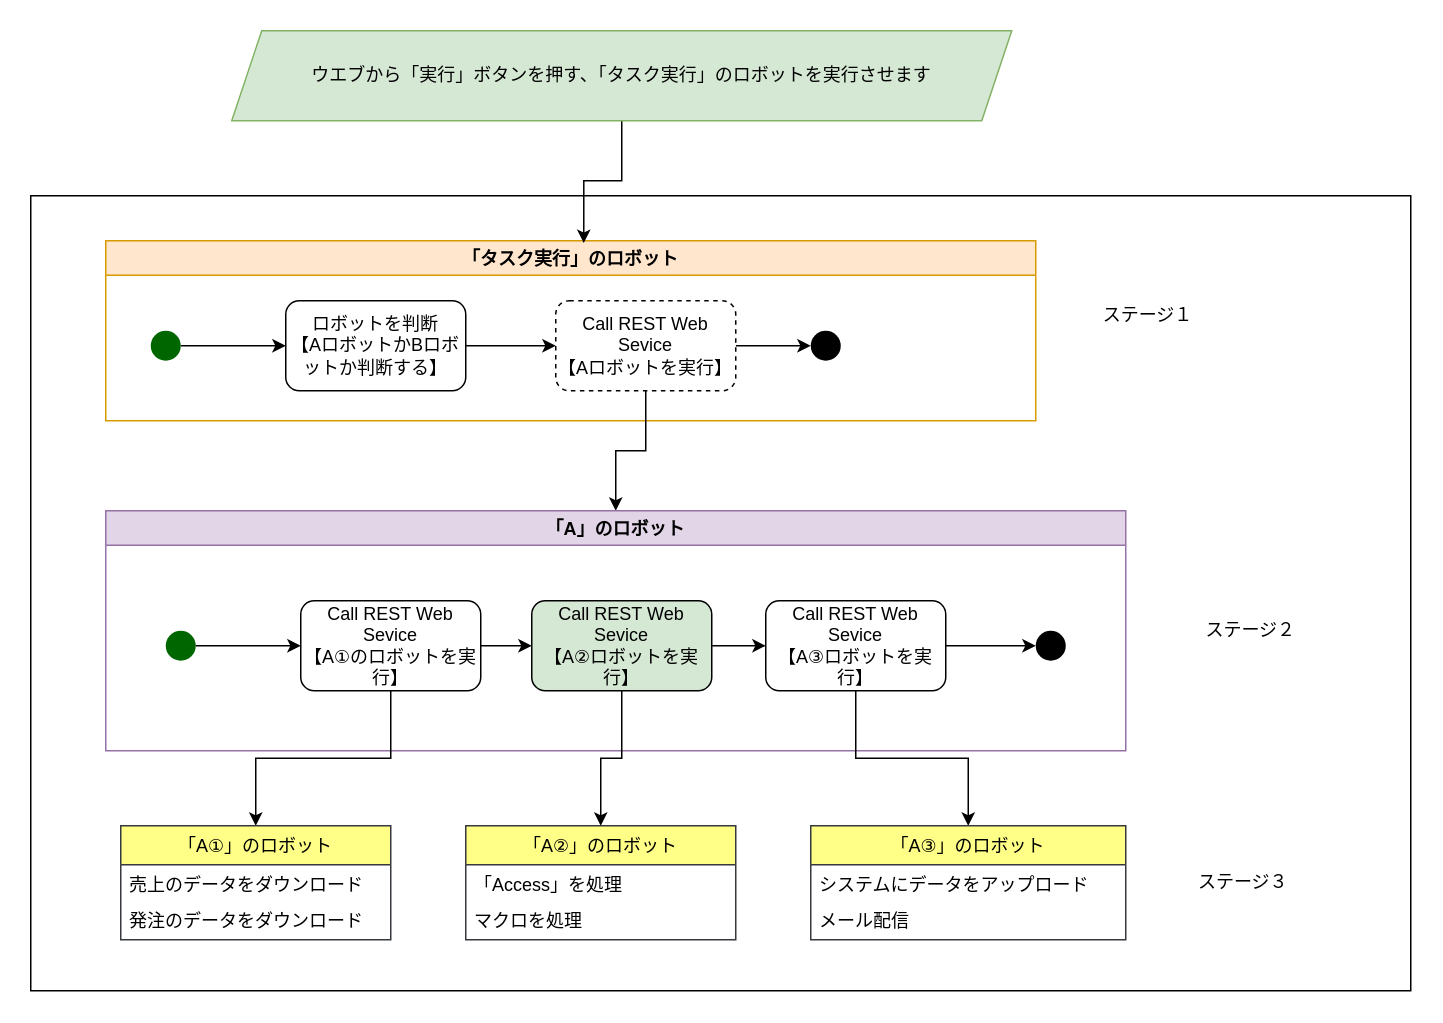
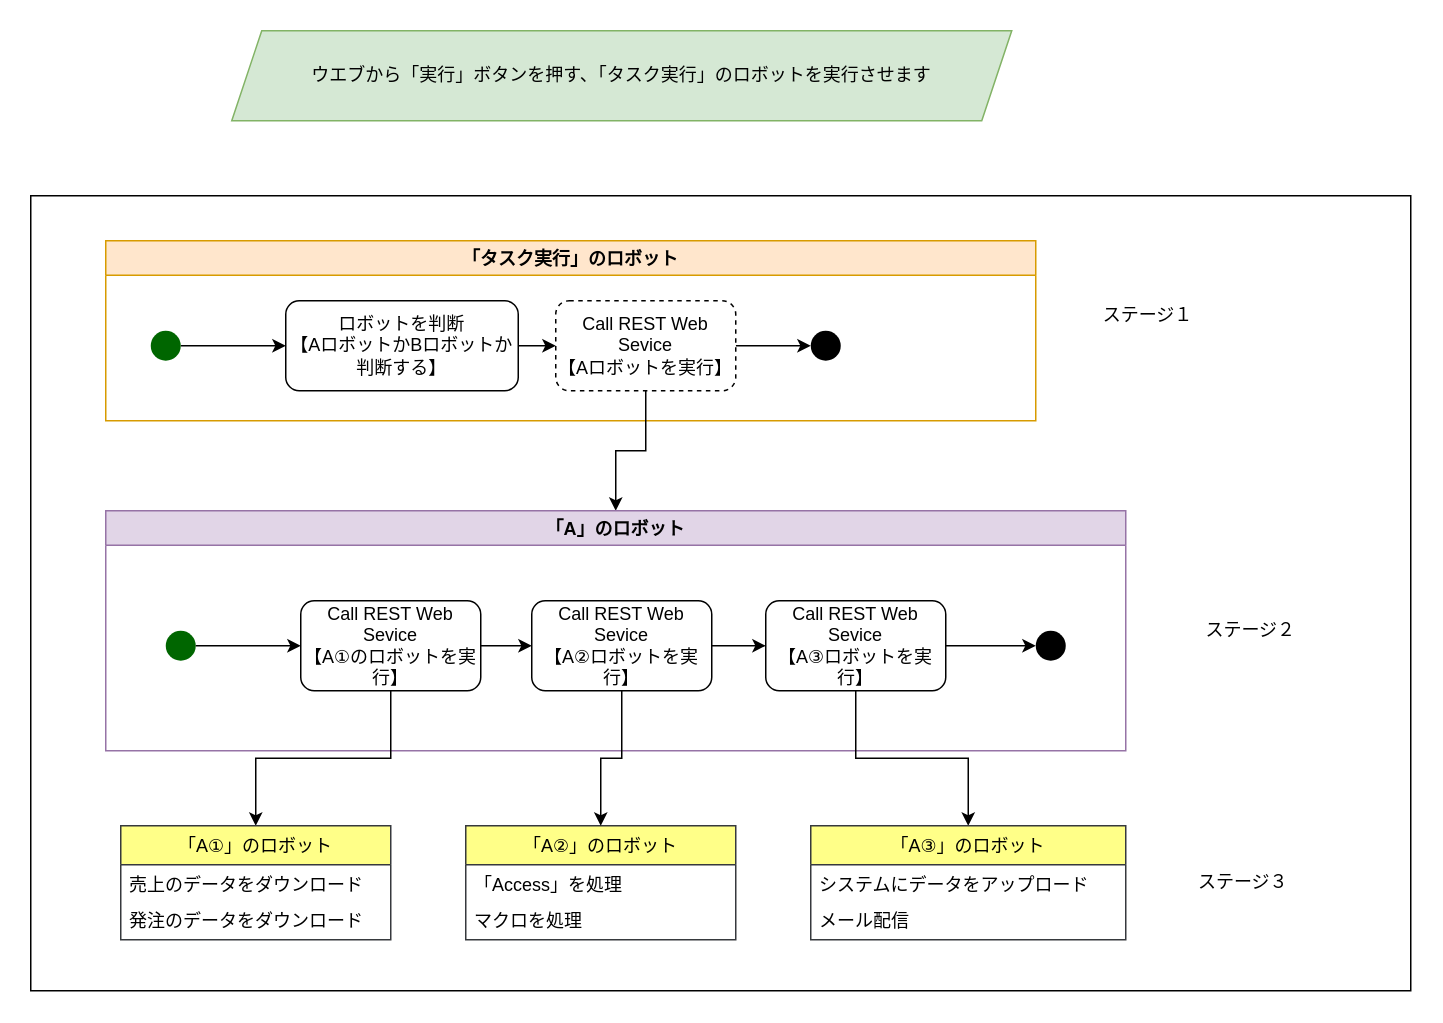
(607, 181) -> none
(376, 346) -> (402, 346)
(622, 646) -> (622, 646)
